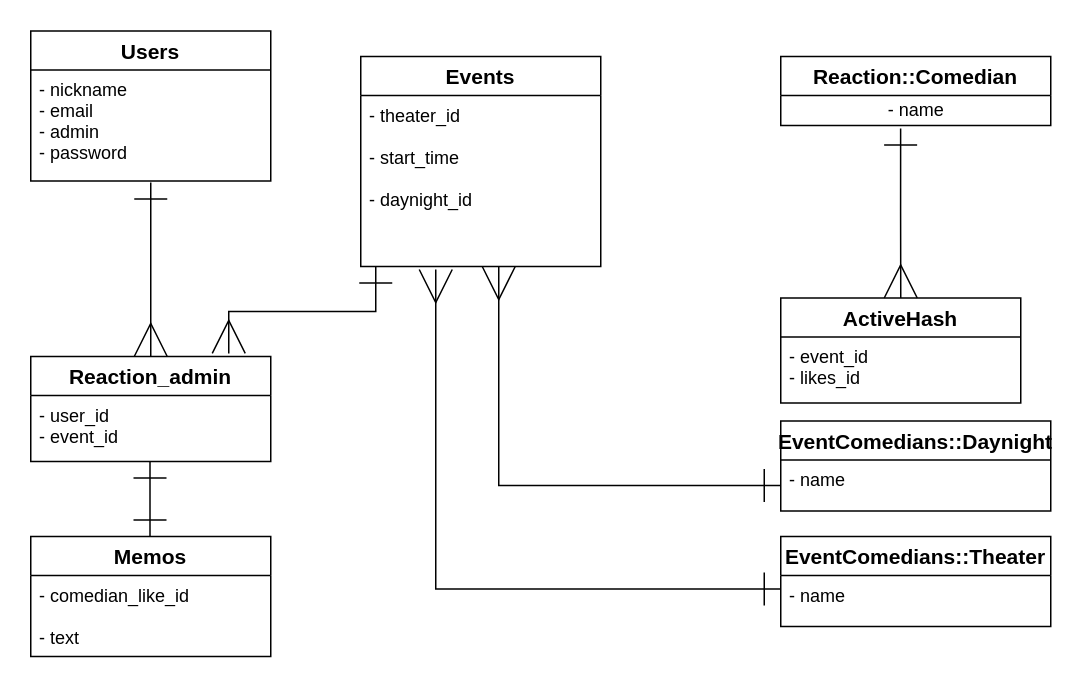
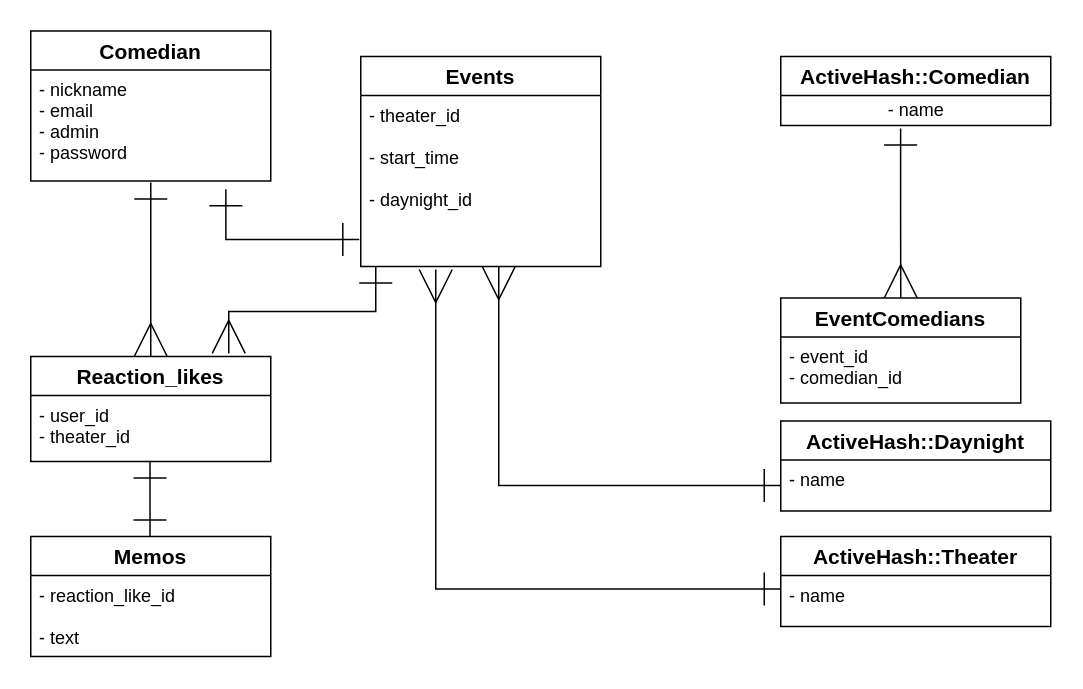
(150, 52) -> (150, 52)
(915, 77) -> (915, 77)
none -> (267, 239)
(900, 319) -> (900, 319)
(835, 357) -> (835, 357)
(150, 377) -> (150, 377)
(80, 416) -> (80, 416)
(915, 442) -> (915, 442)
(915, 557) -> (915, 557)
(118, 596) -> (118, 596)
